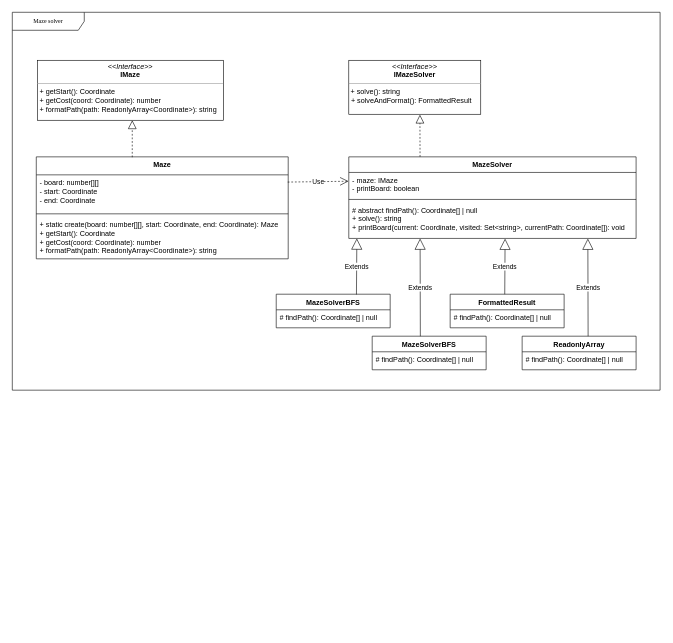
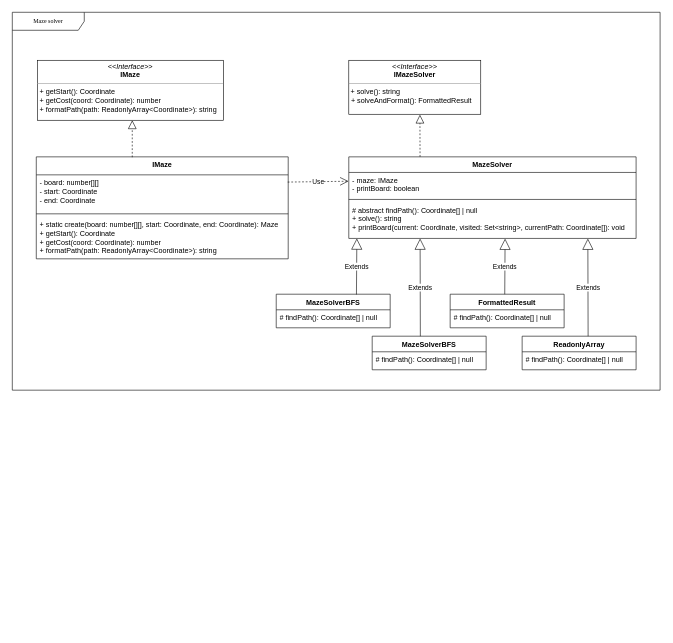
(162, 165) -> (162, 165)
